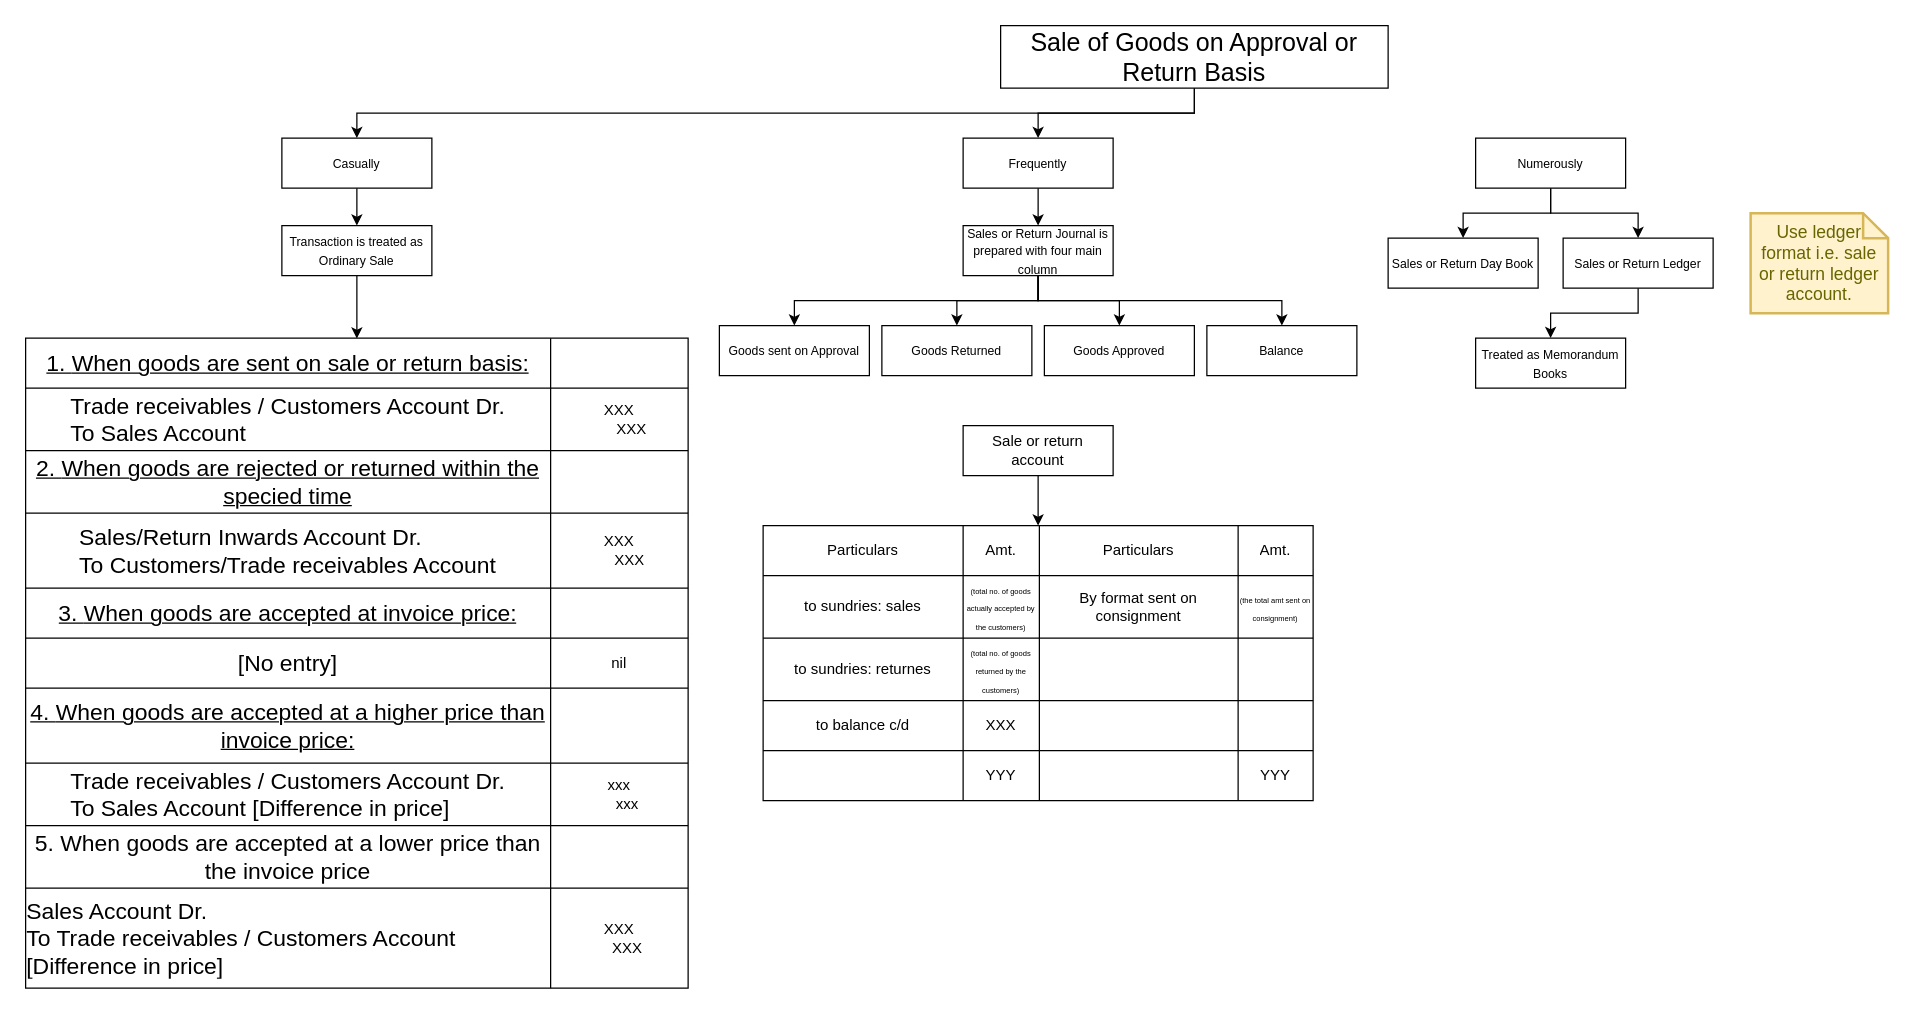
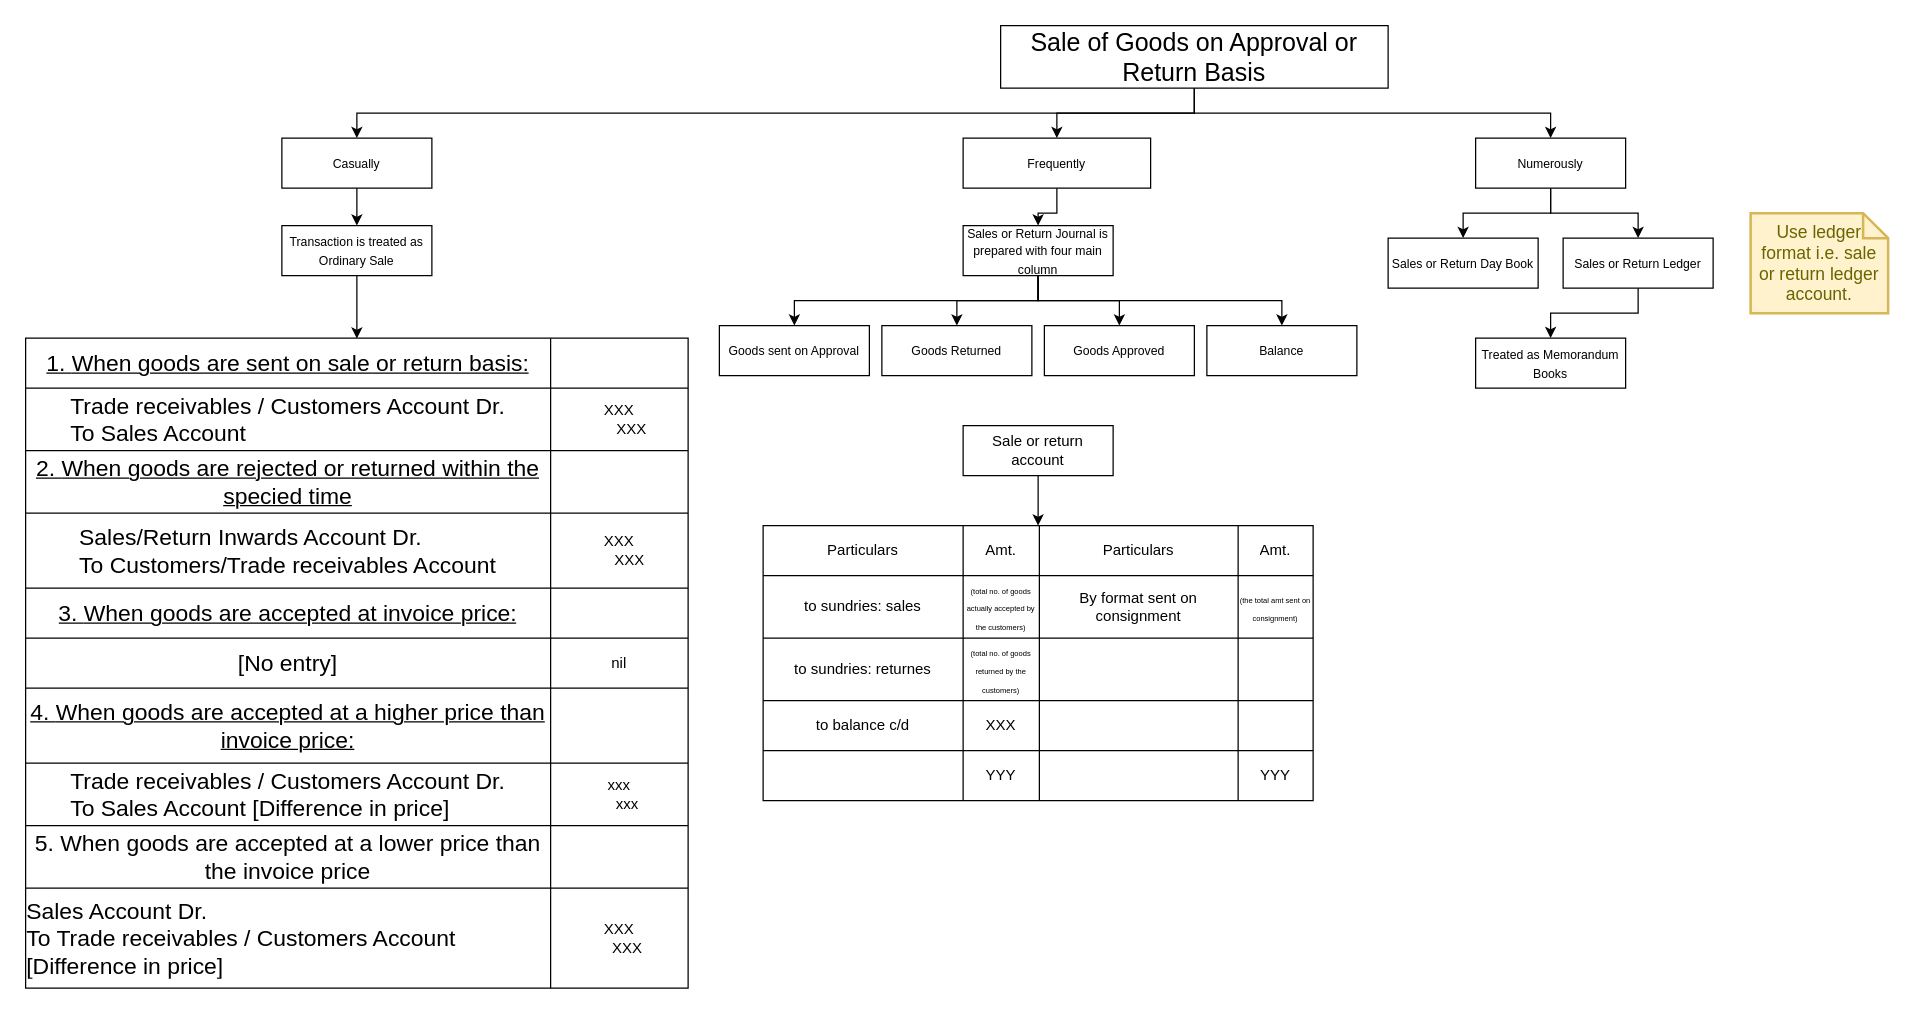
none -> (1383, 113)
(1038, 163) -> (1057, 163)
